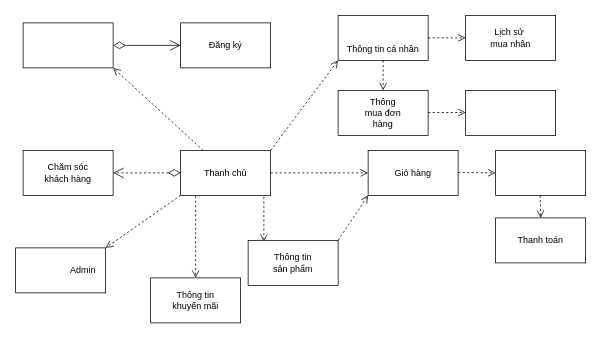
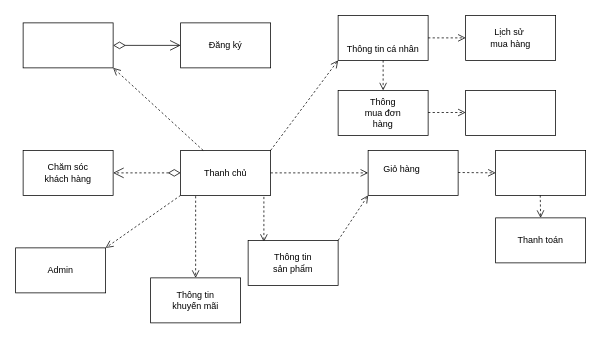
(510, 38) -> (510, 38)
(413, 173) -> (402, 169)
(83, 270) -> (60, 270)
